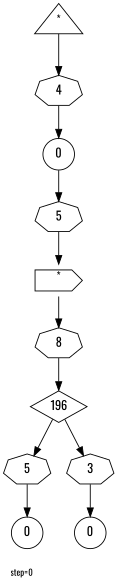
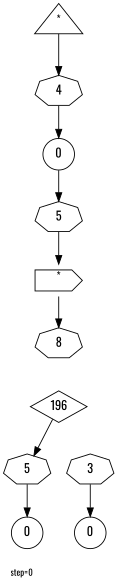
(59, 370) -> none
(72, 434) -> none
